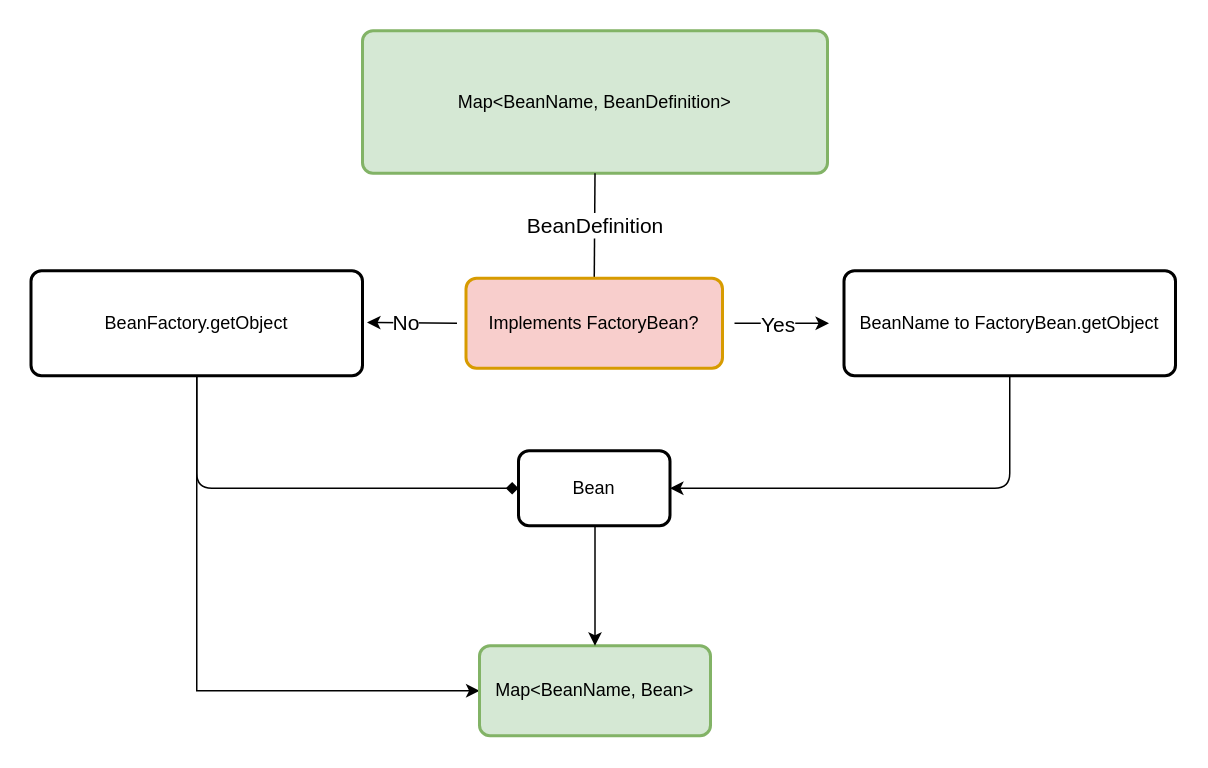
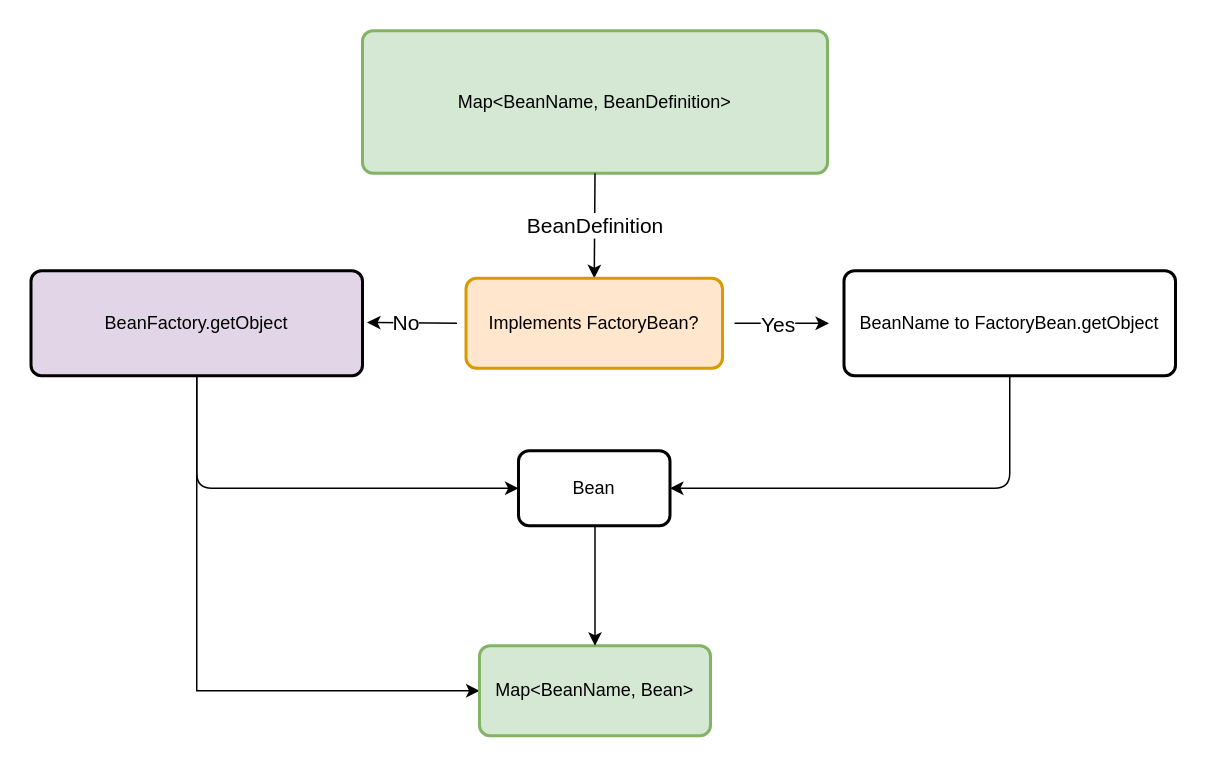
(594, 271) -> (594, 267)
(197, 323) -> (197, 323)
(594, 323) -> (594, 323)
(506, 488) -> (507, 488)
